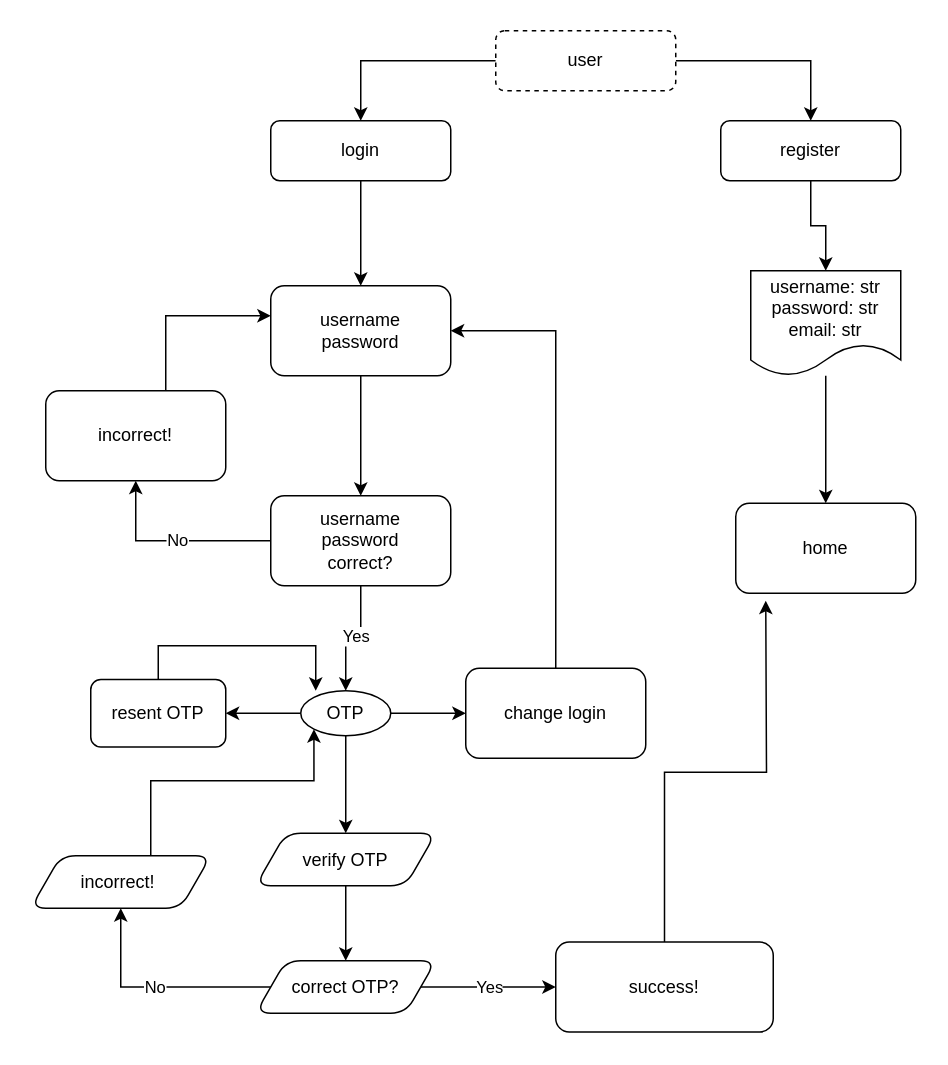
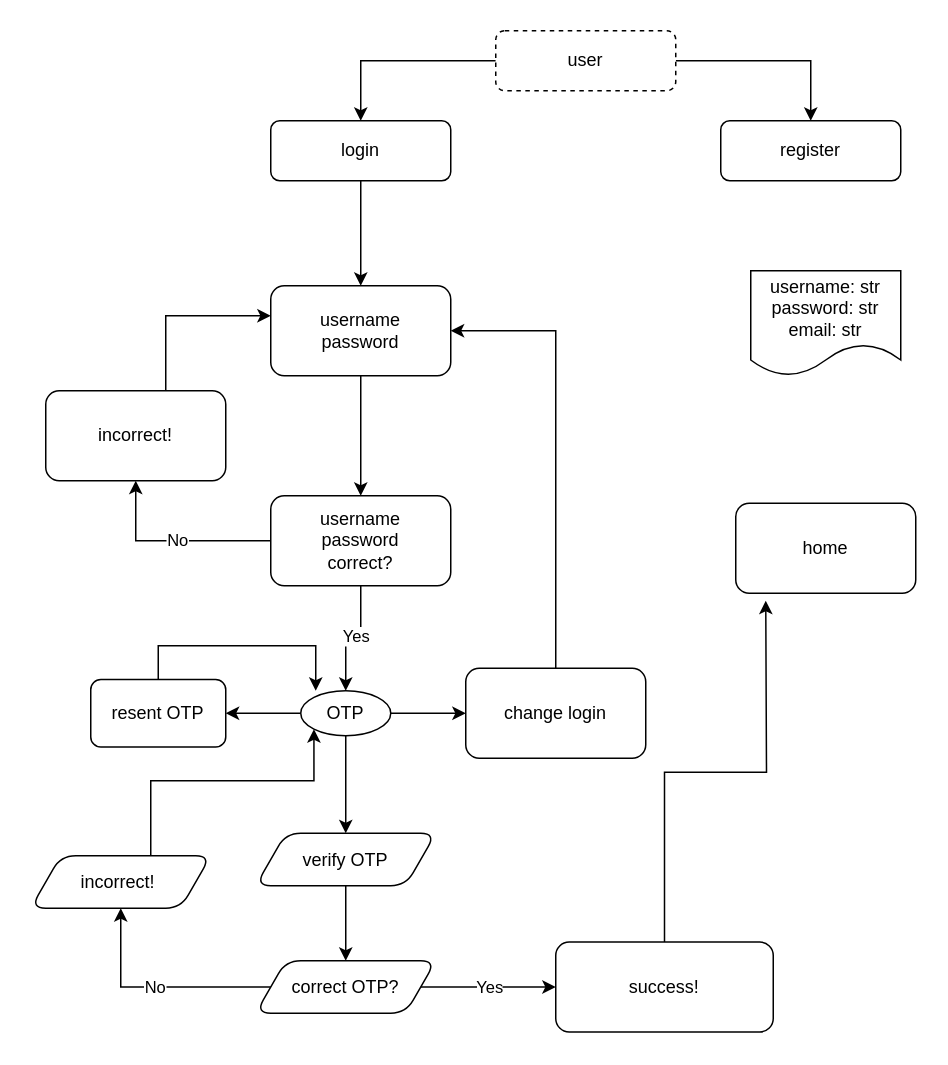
(813, 226) -> none
(826, 434) -> none
